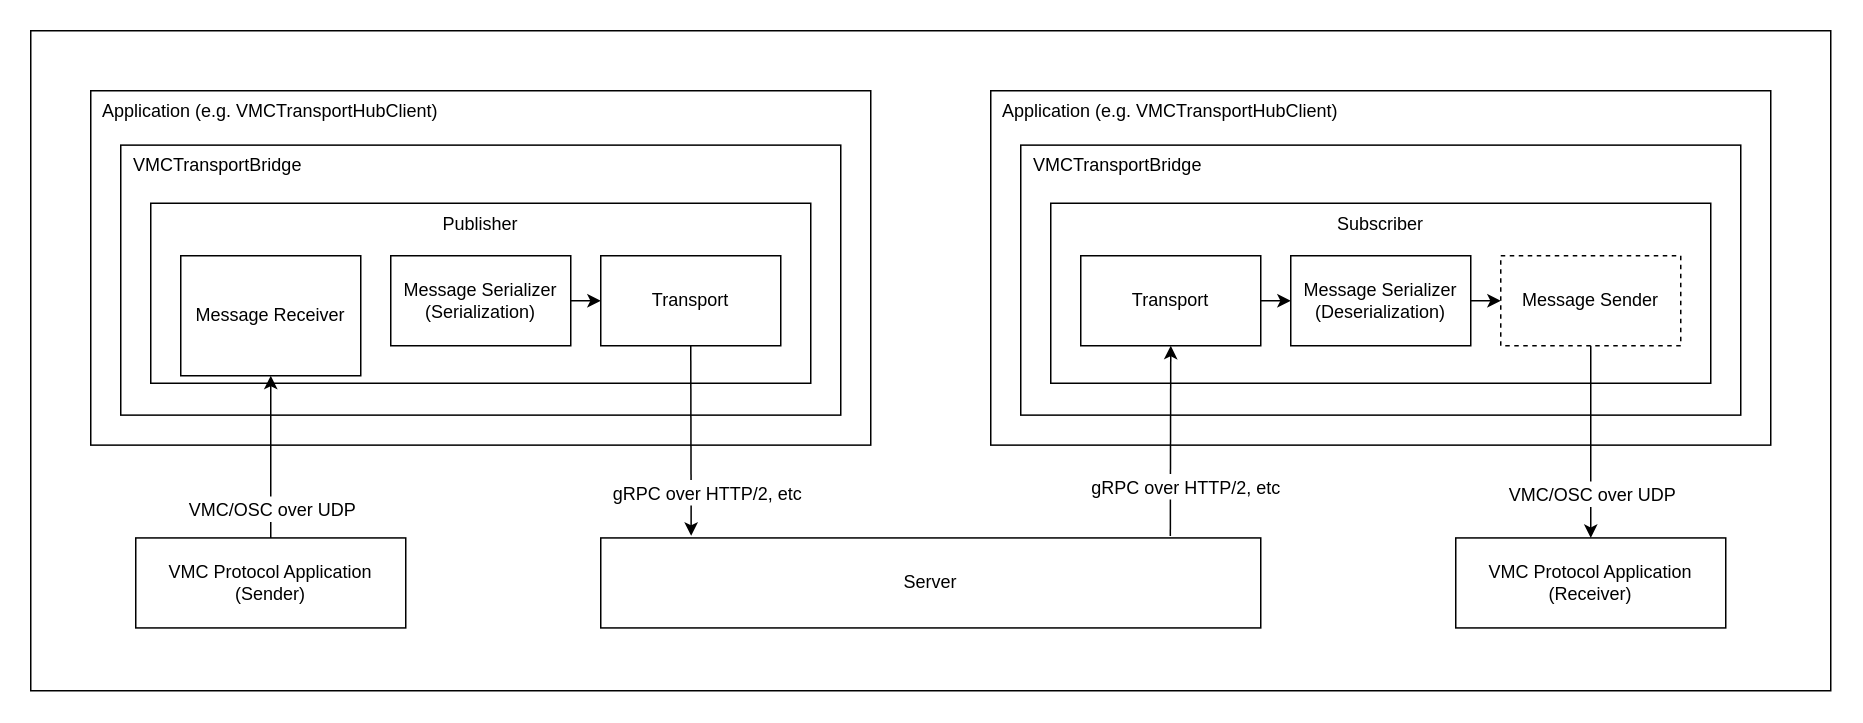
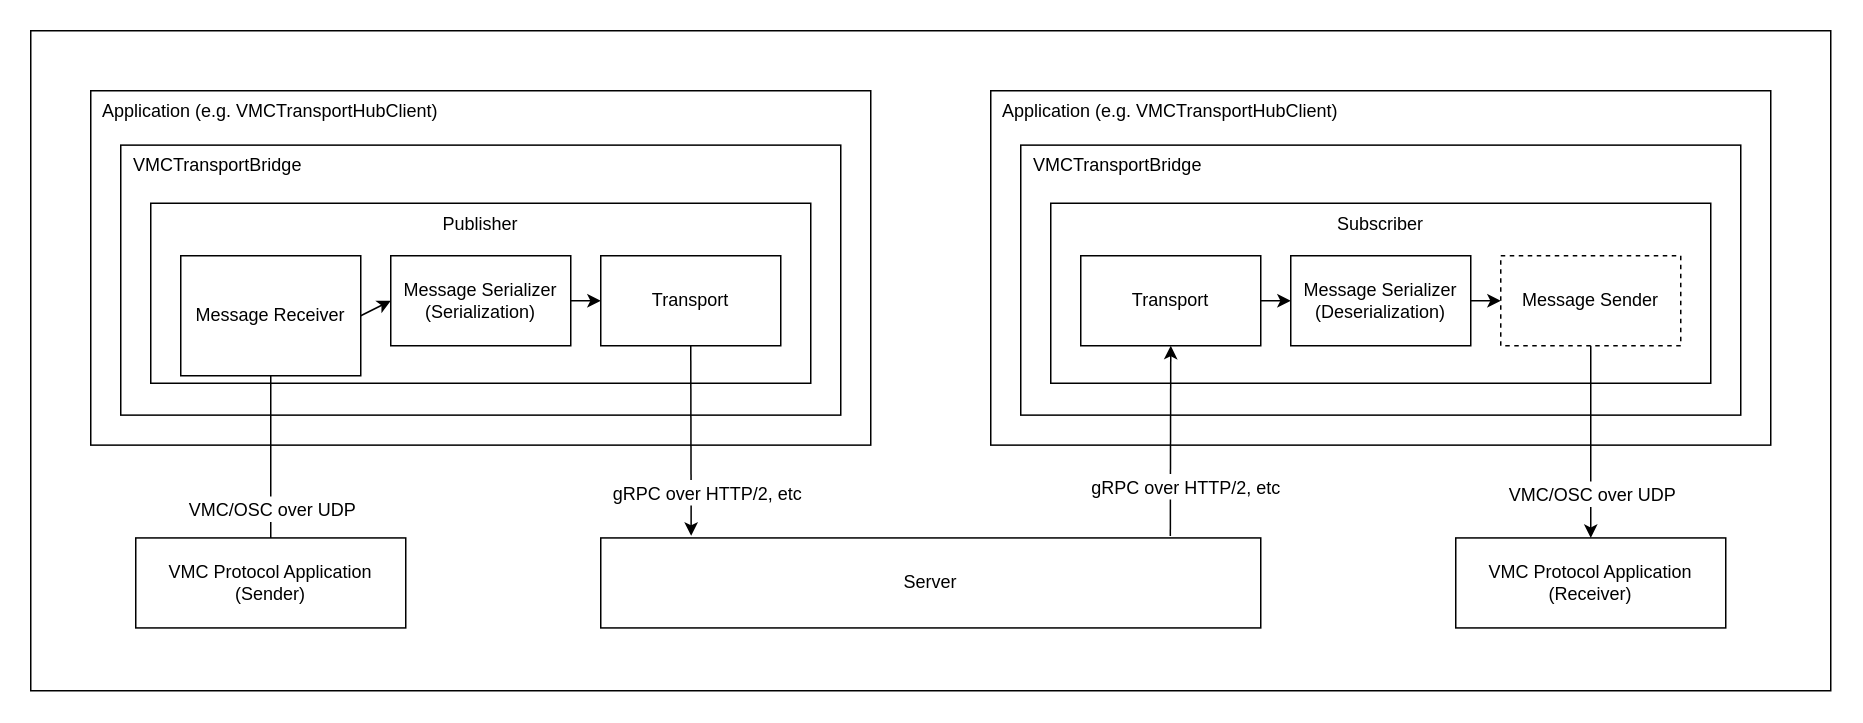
none -> (371, 311)
(271, 387) -> (271, 382)
